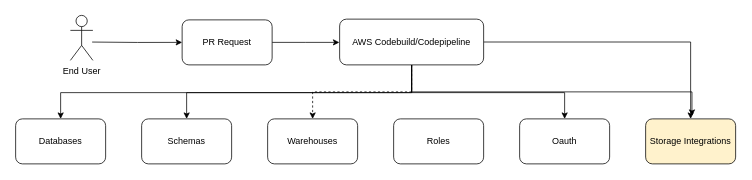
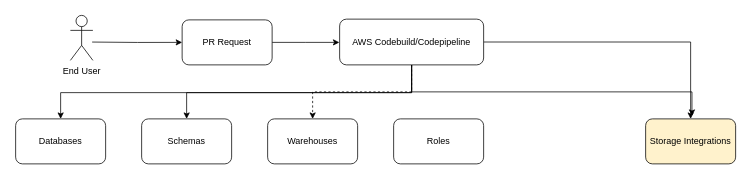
(564, 102) -> none
(564, 141) -> none
